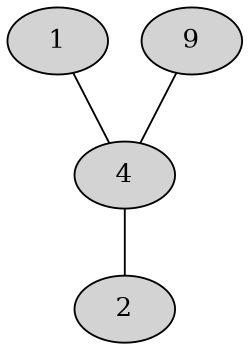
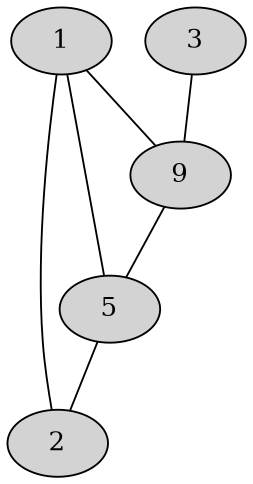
none -> (196, 41)
none -> (121, 108)
(125, 175) -> (110, 309)
none -> (42, 242)
